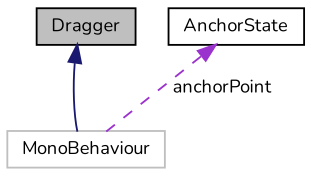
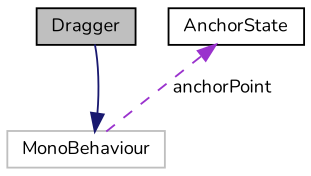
(74, 97) -> (98, 79)
